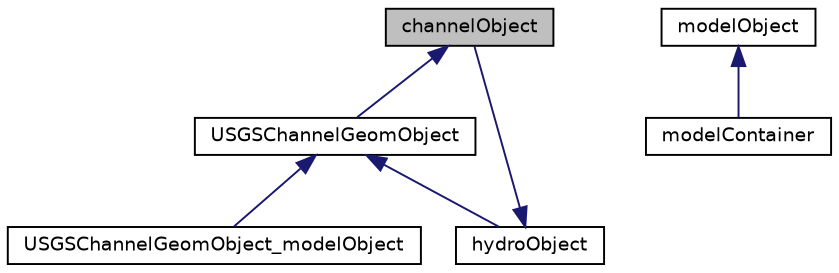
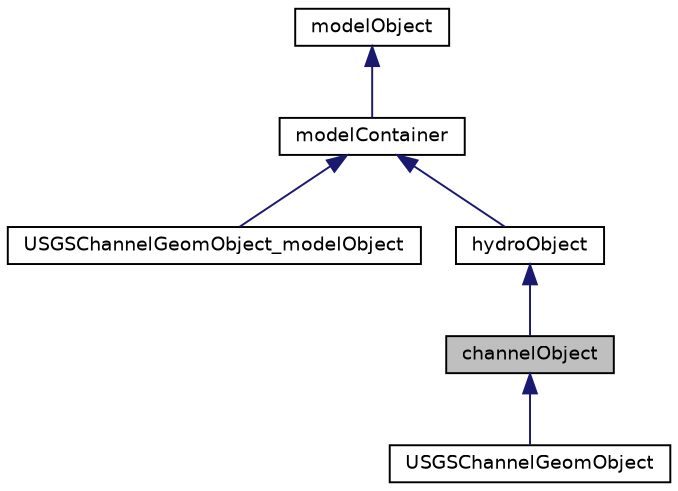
(441, 196) -> (459, 197)
(267, 197) -> (285, 197)
